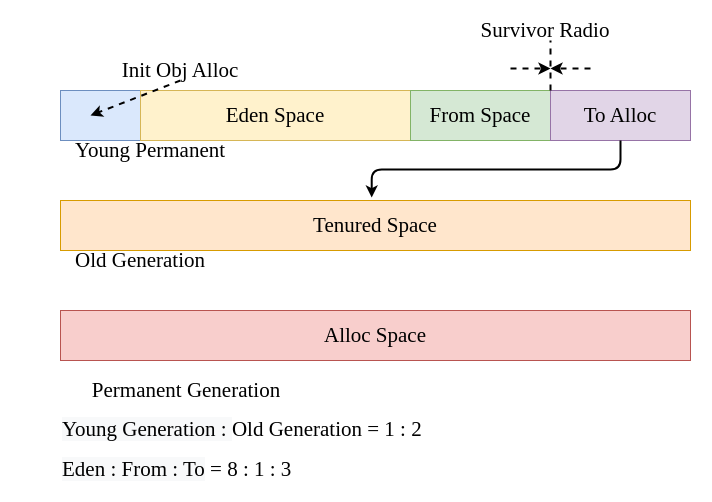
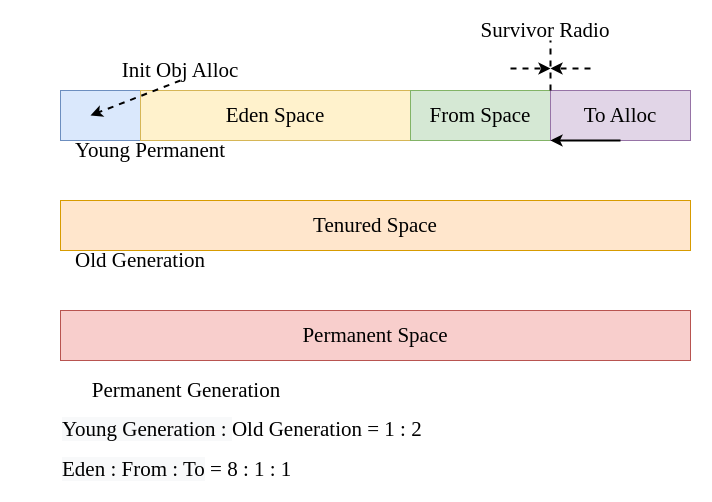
(501, 170) -> (591, 141)
(376, 336) -> (376, 336)
(136, 465) -> (136, 465)
